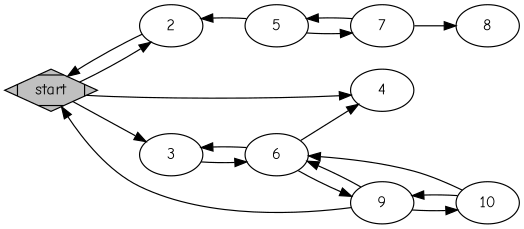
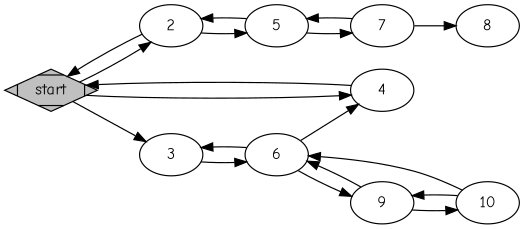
none -> (218, 34)
(194, 204) -> (225, 82)
